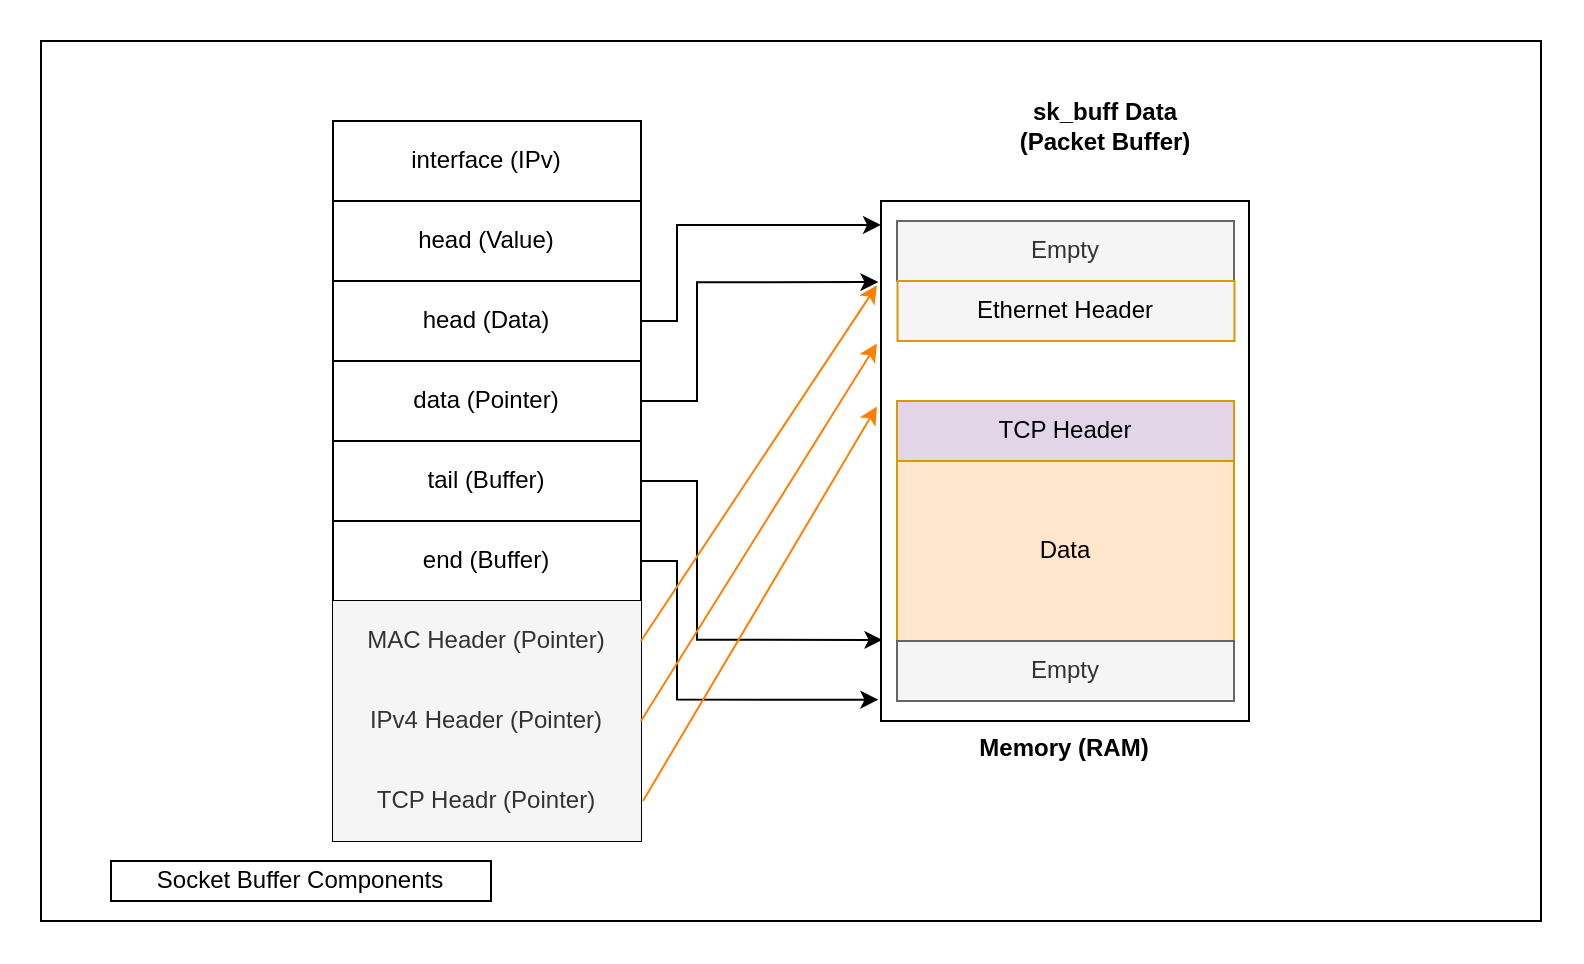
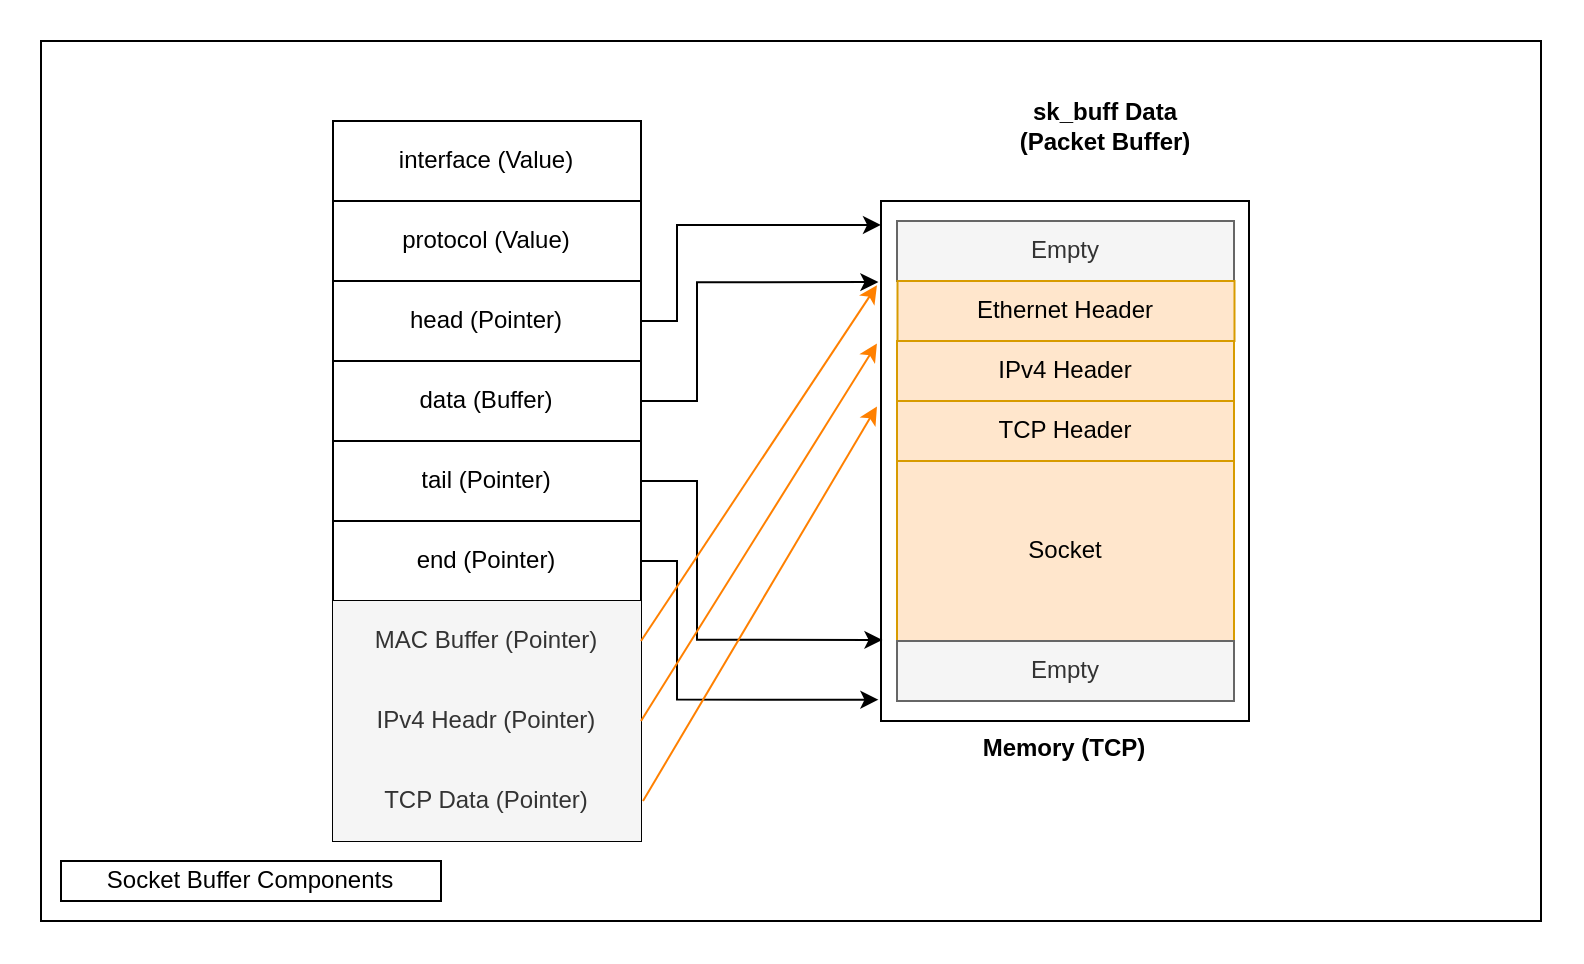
(487, 161) -> (487, 161)
(487, 241) -> (487, 241)
(1066, 311) -> (1066, 311)
(487, 321) -> (487, 321)
none -> (1066, 371)
(487, 401) -> (487, 401)
(1066, 431) -> (1066, 431)
(487, 481) -> (487, 481)
(1066, 551) -> (1066, 551)
(487, 561) -> (487, 561)
(487, 641) -> (487, 641)
(487, 721) -> (487, 721)
(1065, 749) -> (1065, 749)
(487, 801) -> (487, 801)
(301, 881) -> (251, 881)
